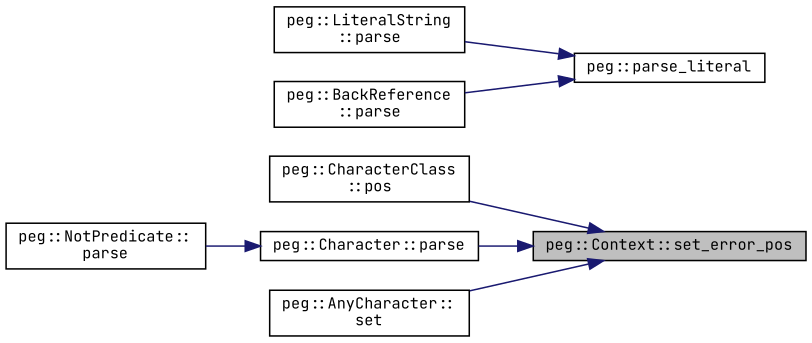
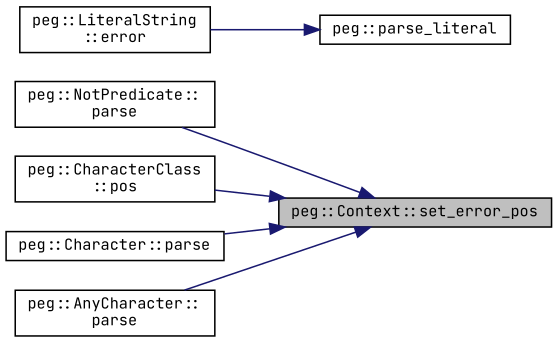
(369, 30) -> (115, 30)
(369, 104) -> none
(225, 246) -> (271, 160)
(369, 313) -> (115, 313)
